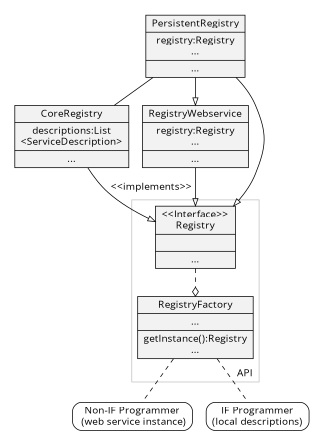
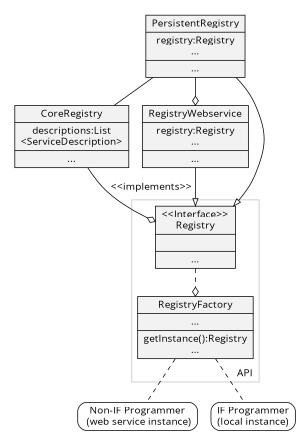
(195, 88) -> (195, 87)
(114, 198) -> (114, 197)
(258, 416) -> (253, 416)
